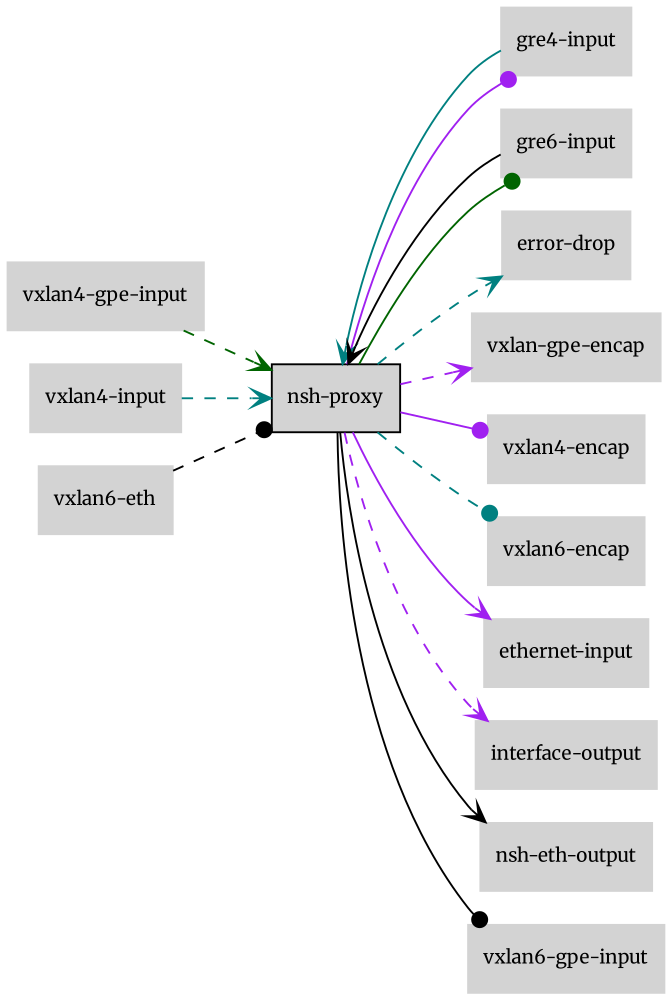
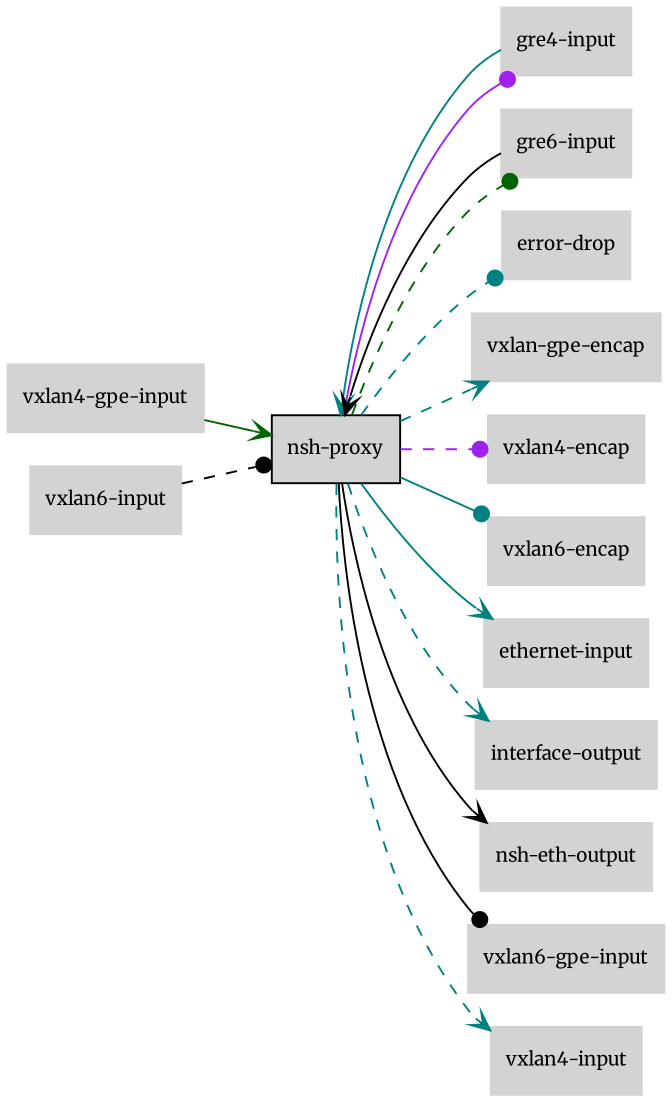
(421, 265) -> (411, 288)
(430, 323) -> (419, 343)
(219, 346) -> (229, 426)
(427, 378) -> (435, 405)
(217, 398) -> (363, 763)
(437, 420) -> (436, 449)
(429, 473) -> (437, 494)
(106, 500) -> (106, 500)
(405, 526) -> (414, 550)
(391, 579) -> (398, 604)
